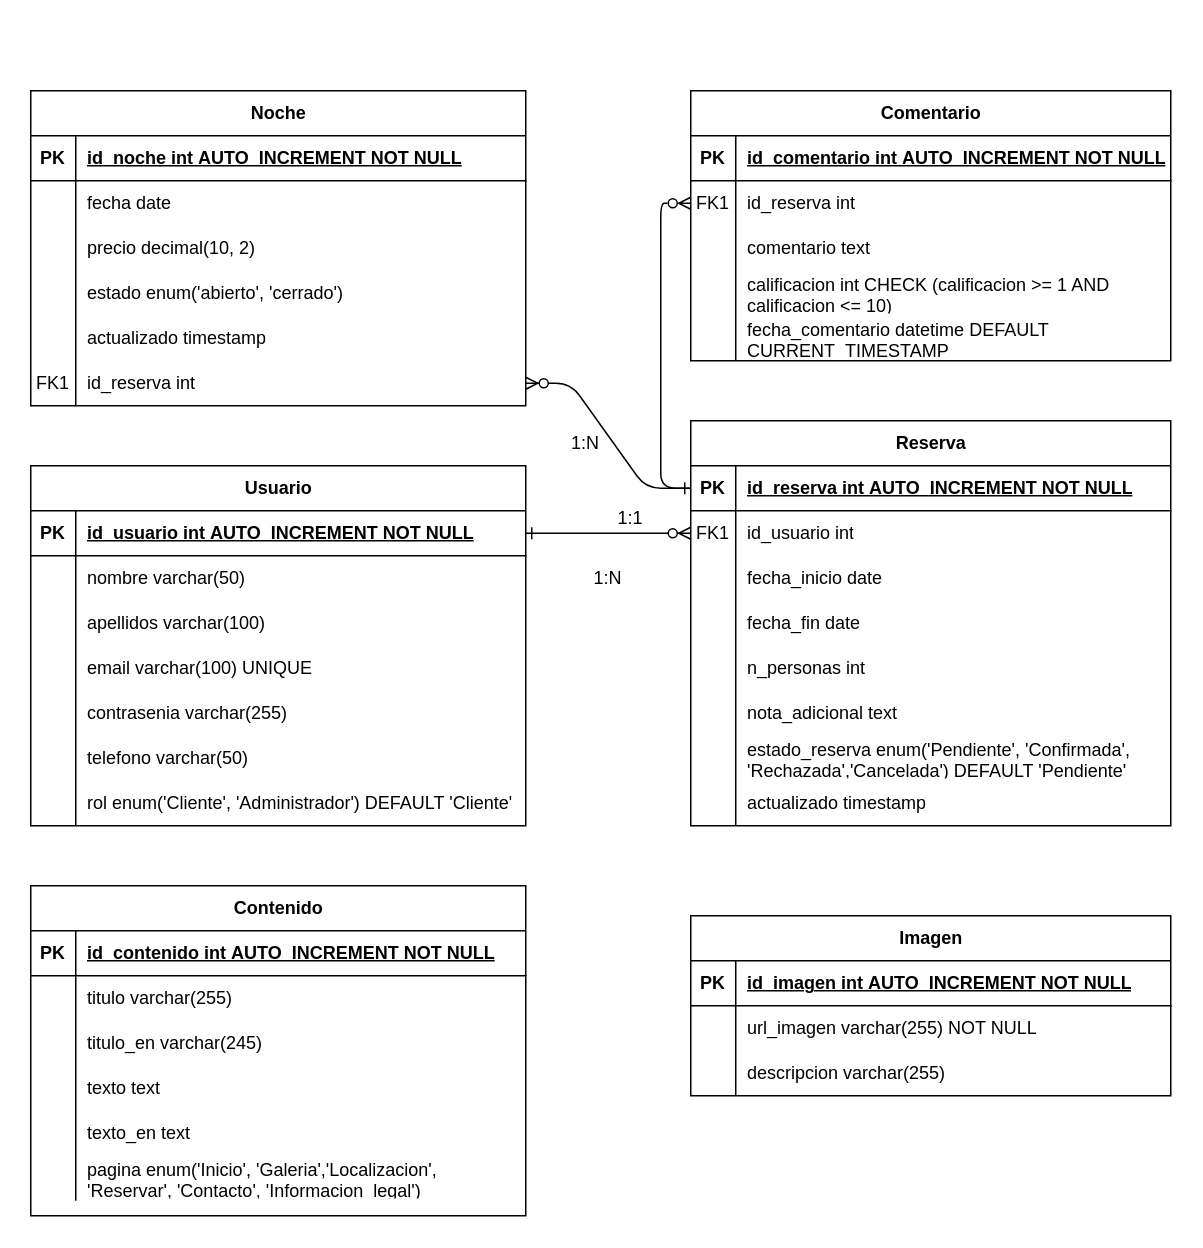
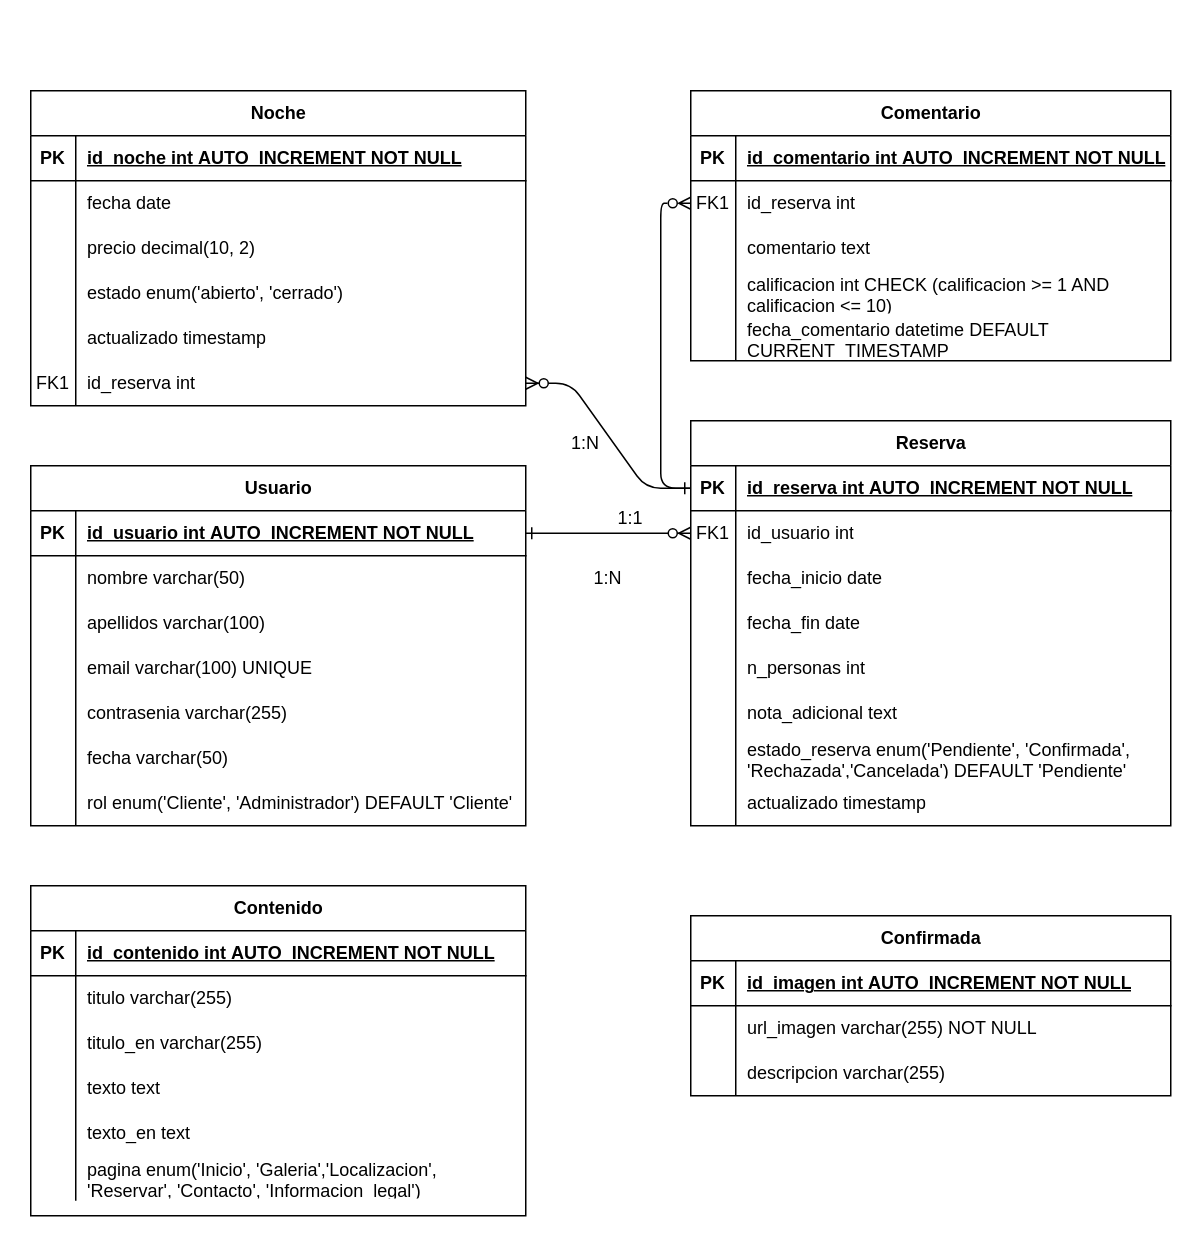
(184, 758) -> (171, 758)
(932, 938) -> (932, 938)
(192, 1043) -> (192, 1043)
